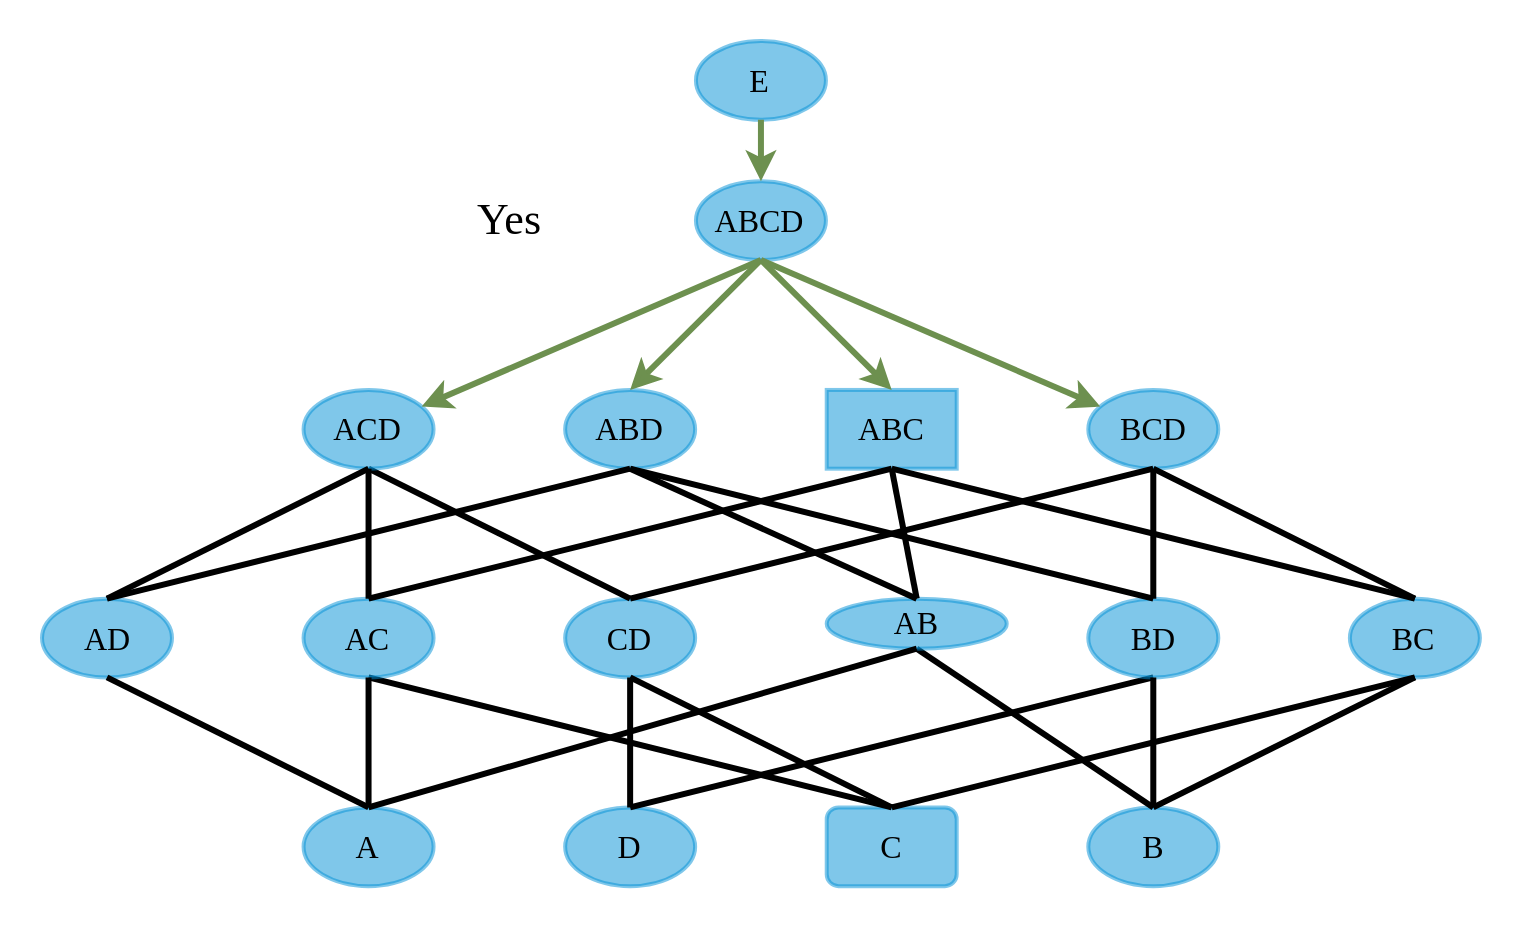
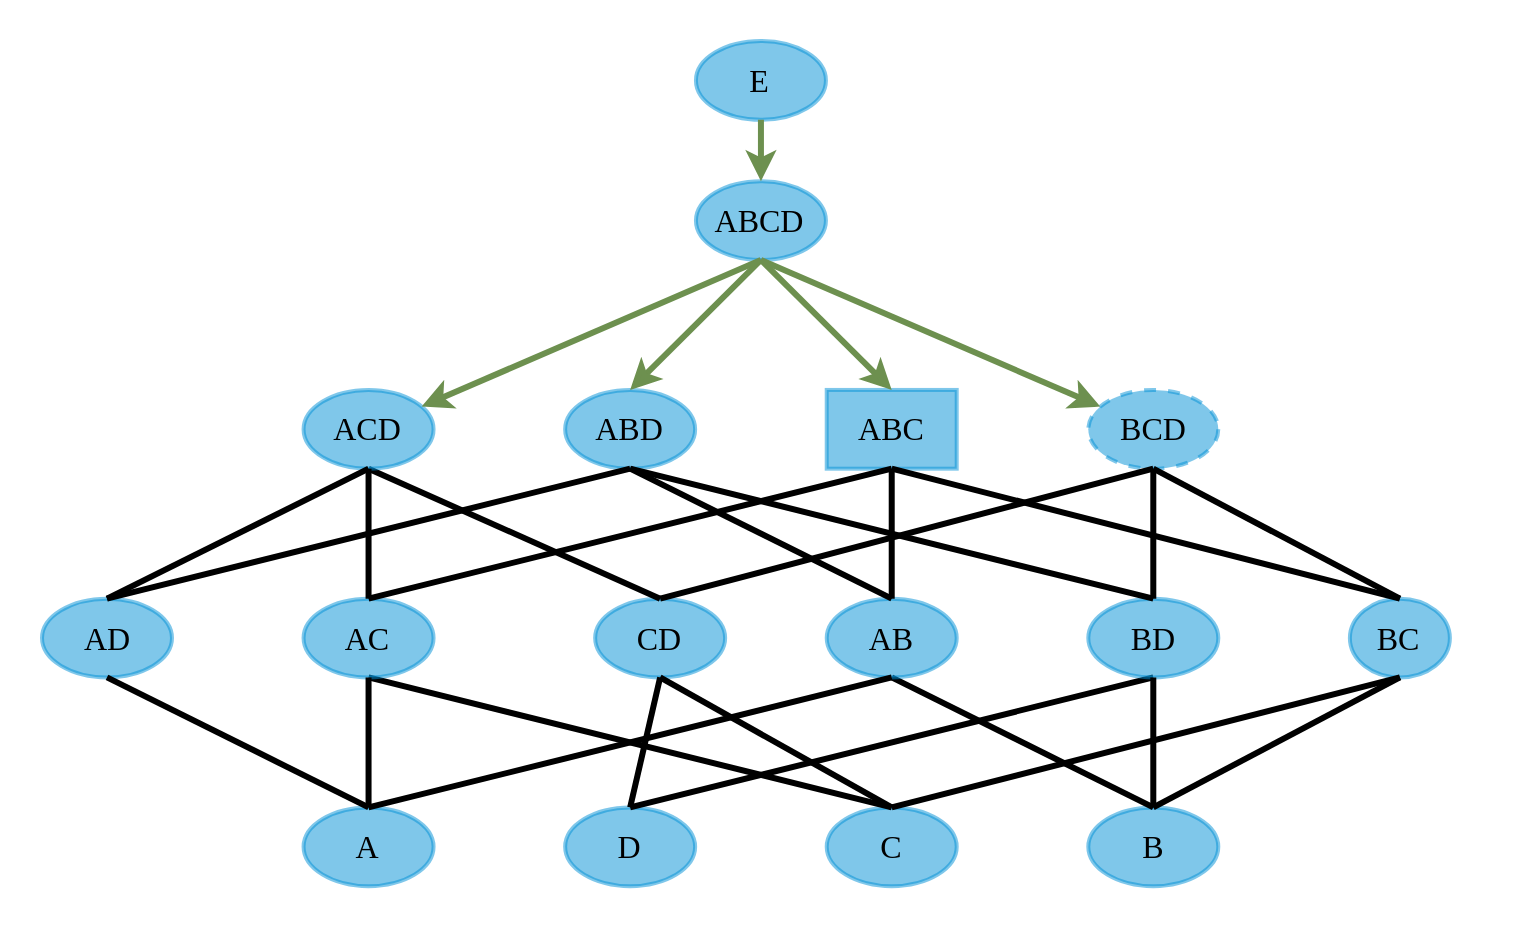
(509, 221) -> none
(1153, 429) -> (1153, 429)
(917, 624) -> (892, 638)
(630, 638) -> (660, 638)
(1415, 638) -> (1400, 638)
(892, 847) -> (892, 847)
